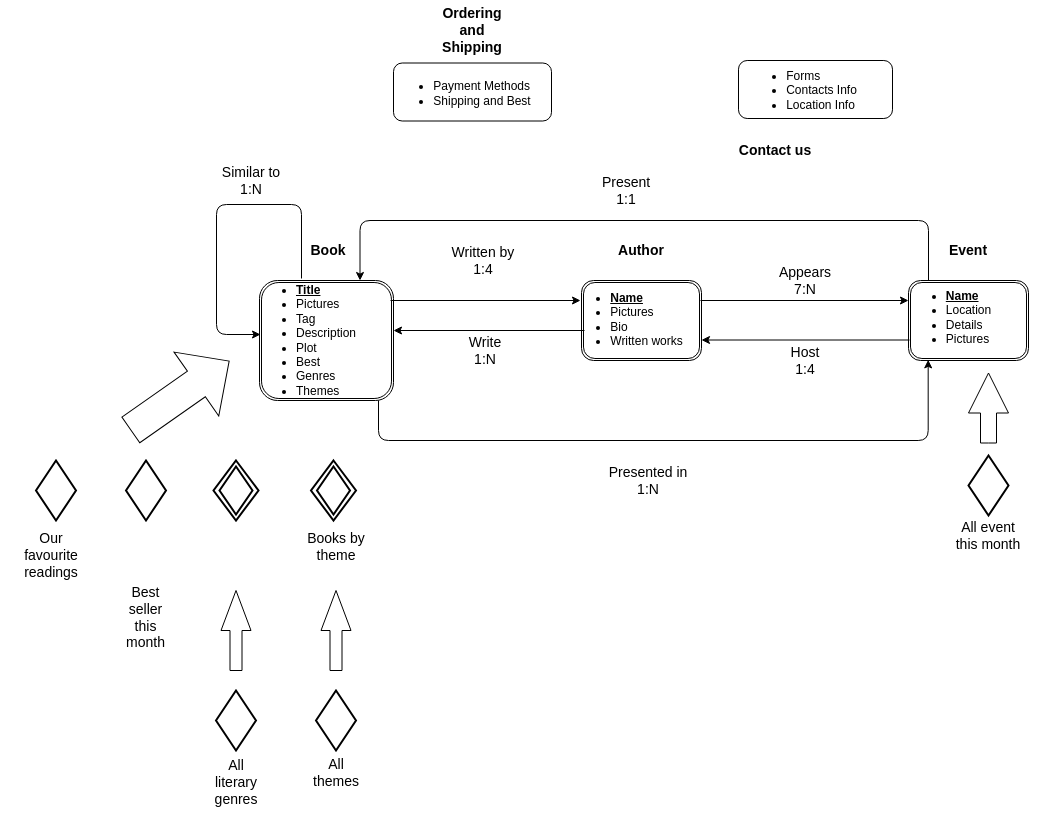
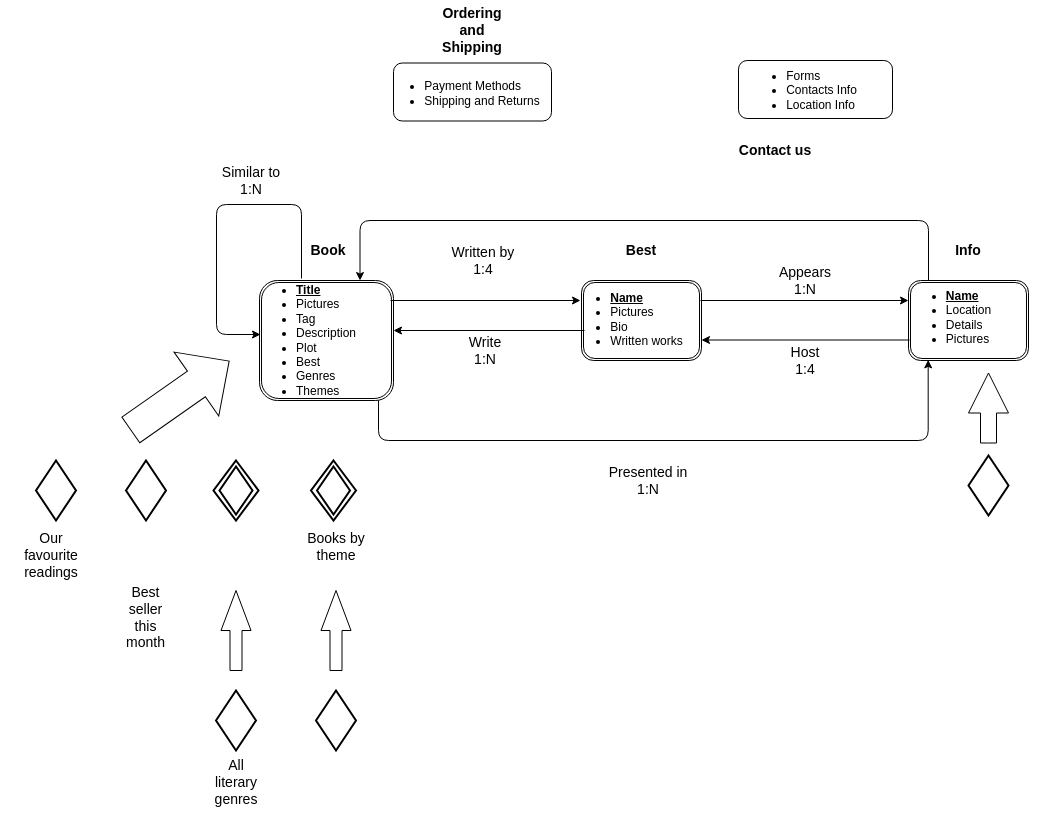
(463, 94) -> (463, 94)
(627, 191) -> none
(642, 251) -> (642, 251)
(969, 251) -> (969, 251)
(806, 281) -> (806, 281)
(989, 536) -> none
(337, 773) -> none
